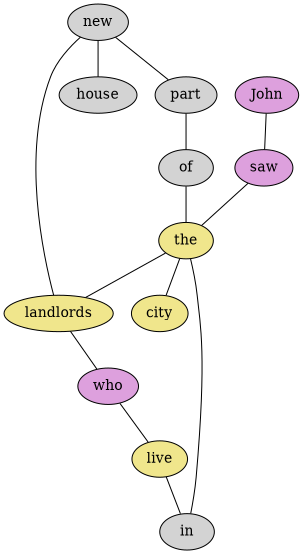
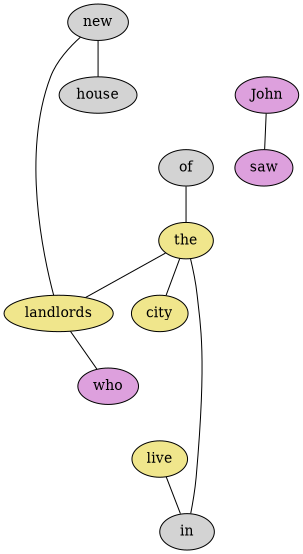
(186, 95) -> none
(225, 204) -> none
(134, 423) -> none
